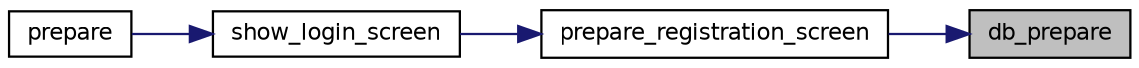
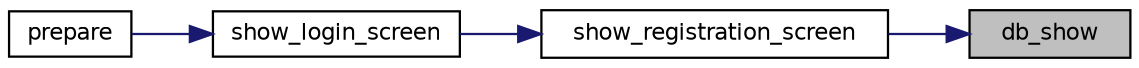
(715, 34) -> (715, 34)
(1050, 34) -> (1050, 34)
